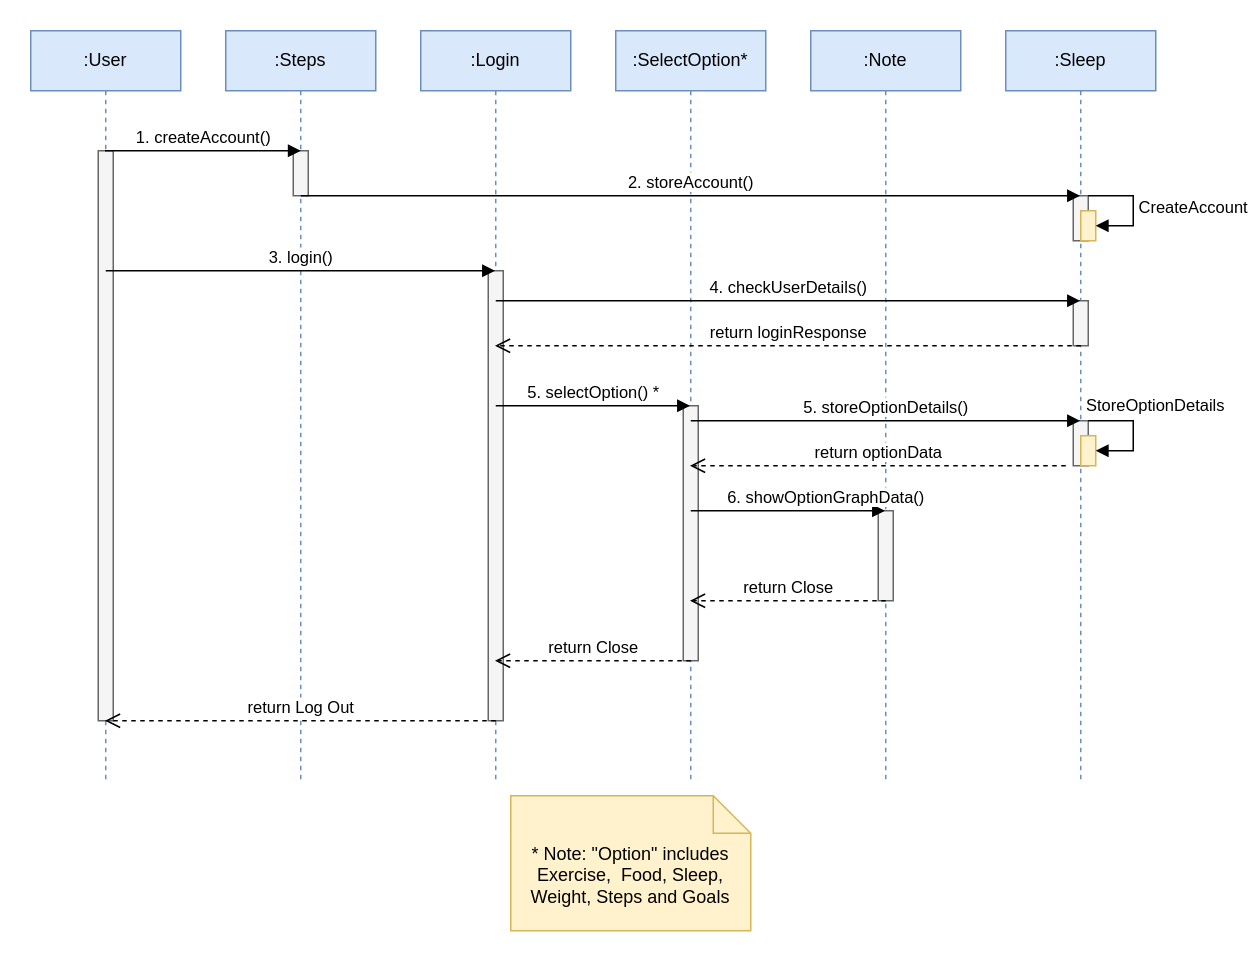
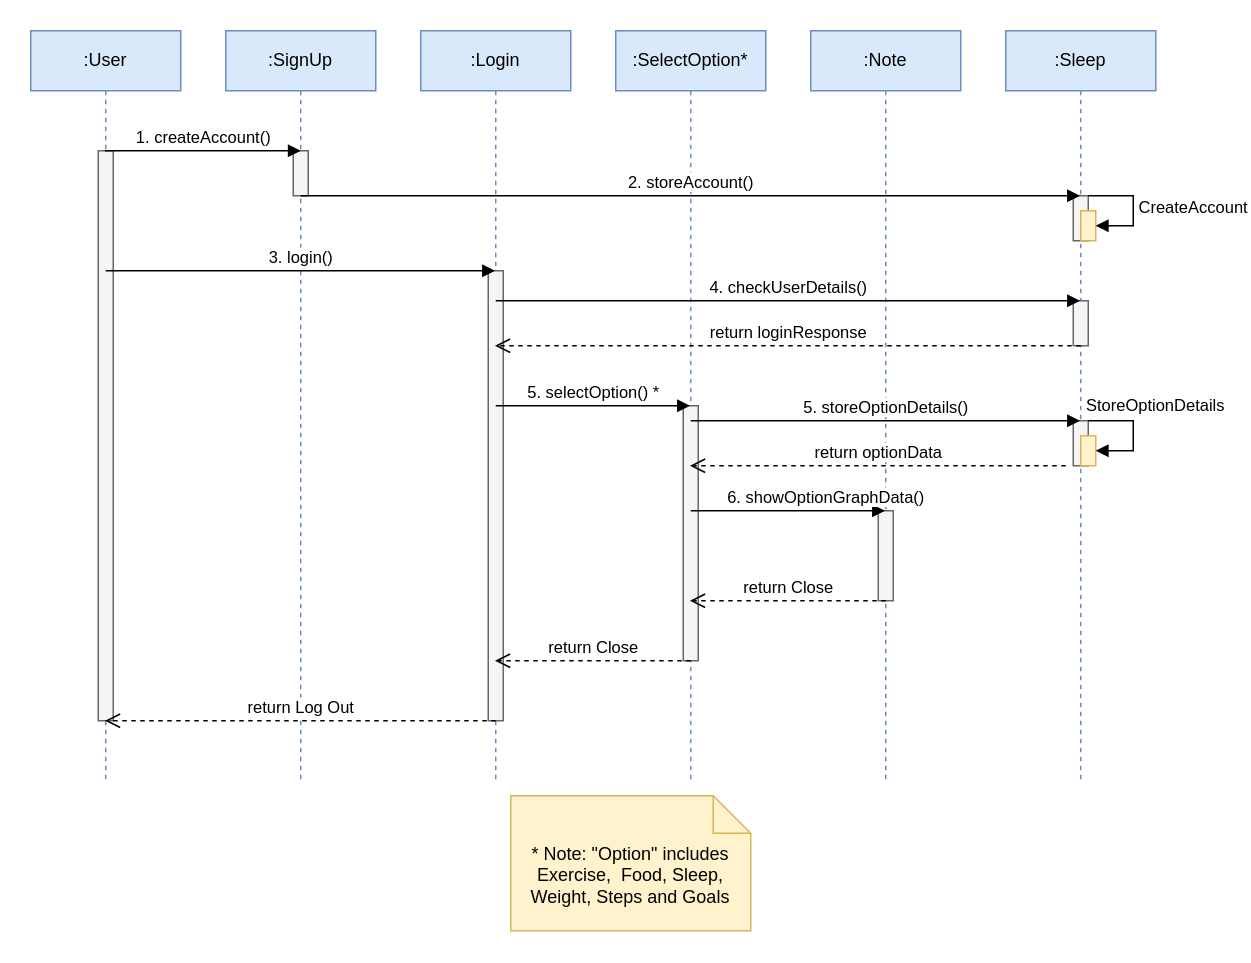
(301, 61) -> (301, 61)
